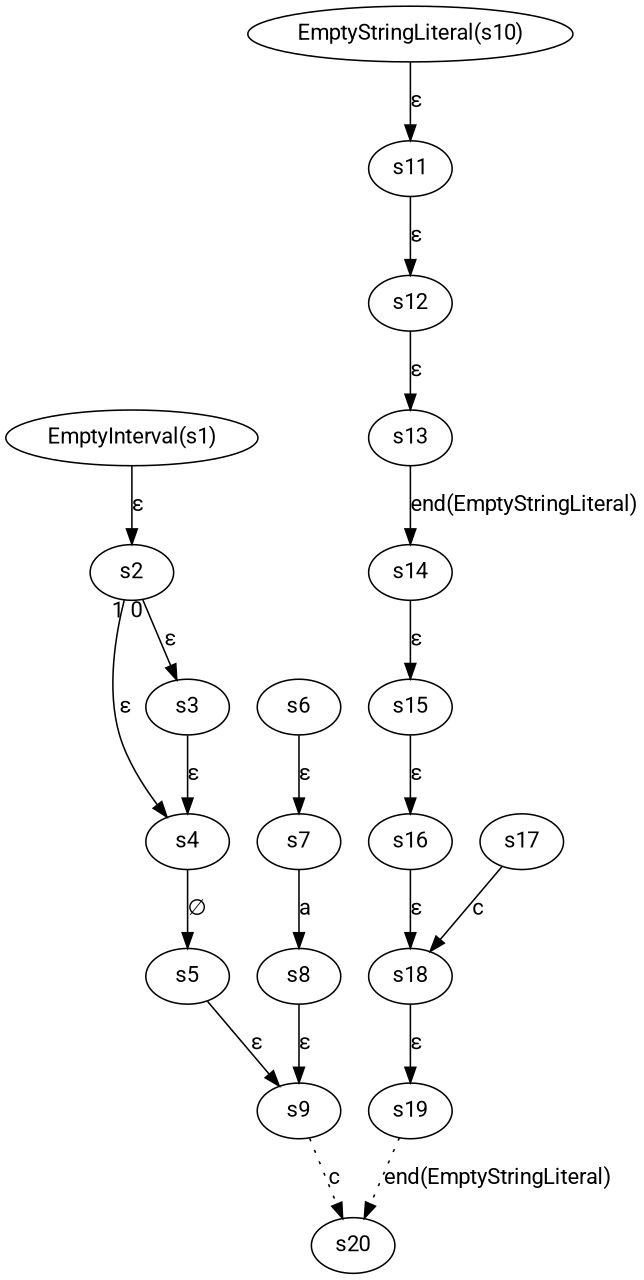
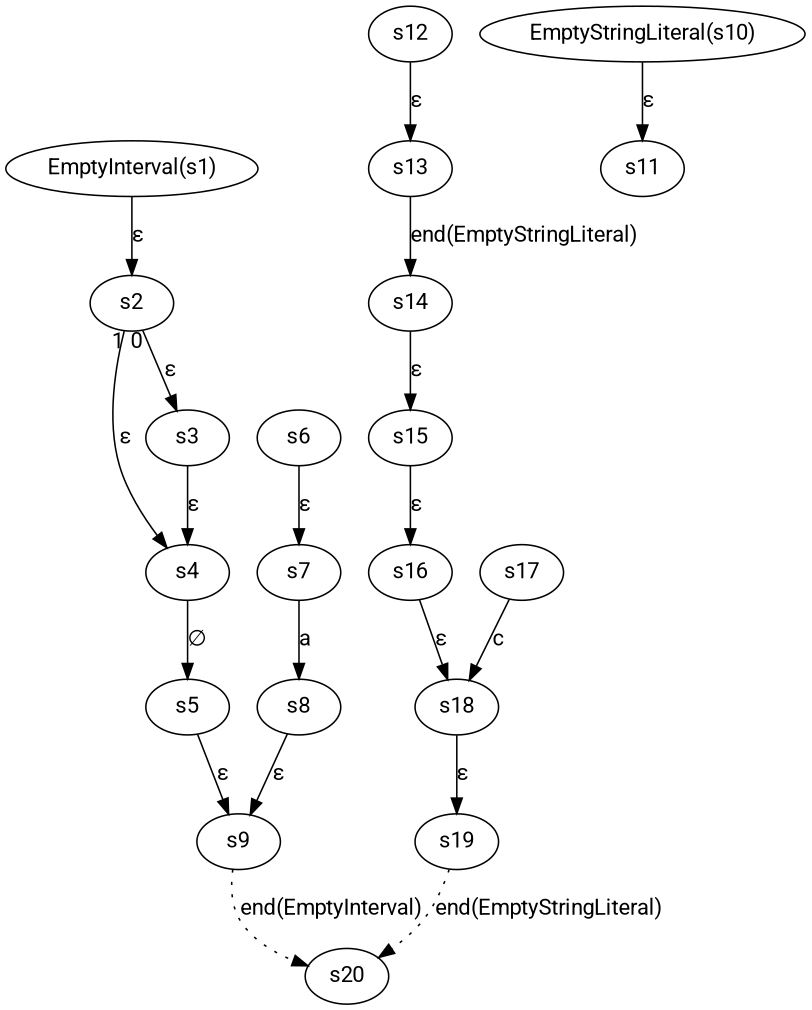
(410, 228) -> none
(335, 1178) -> (331, 909)
